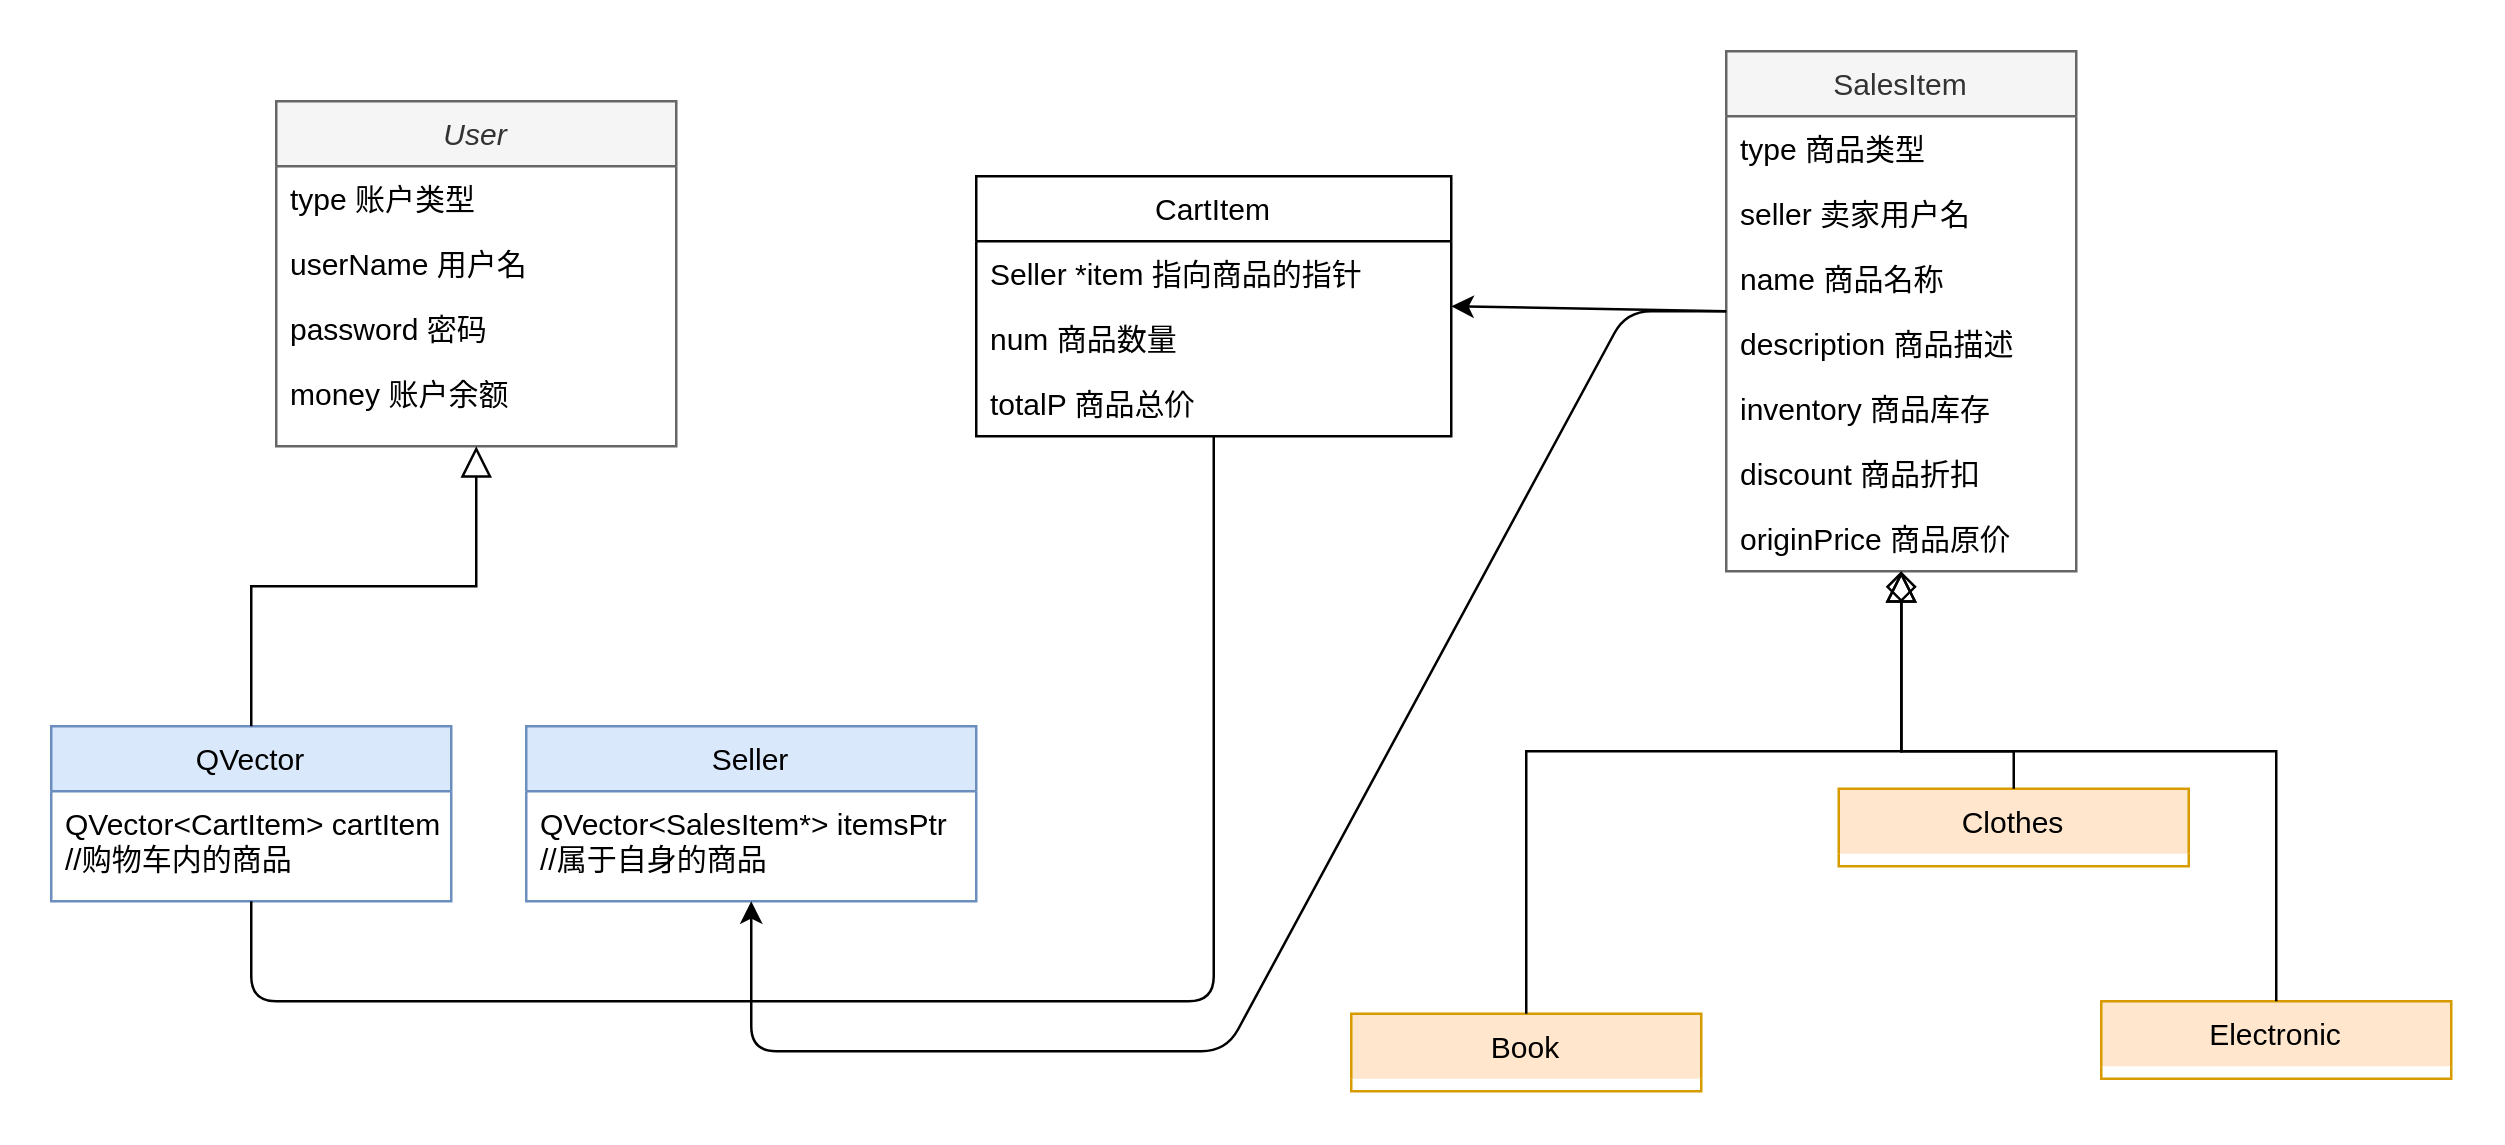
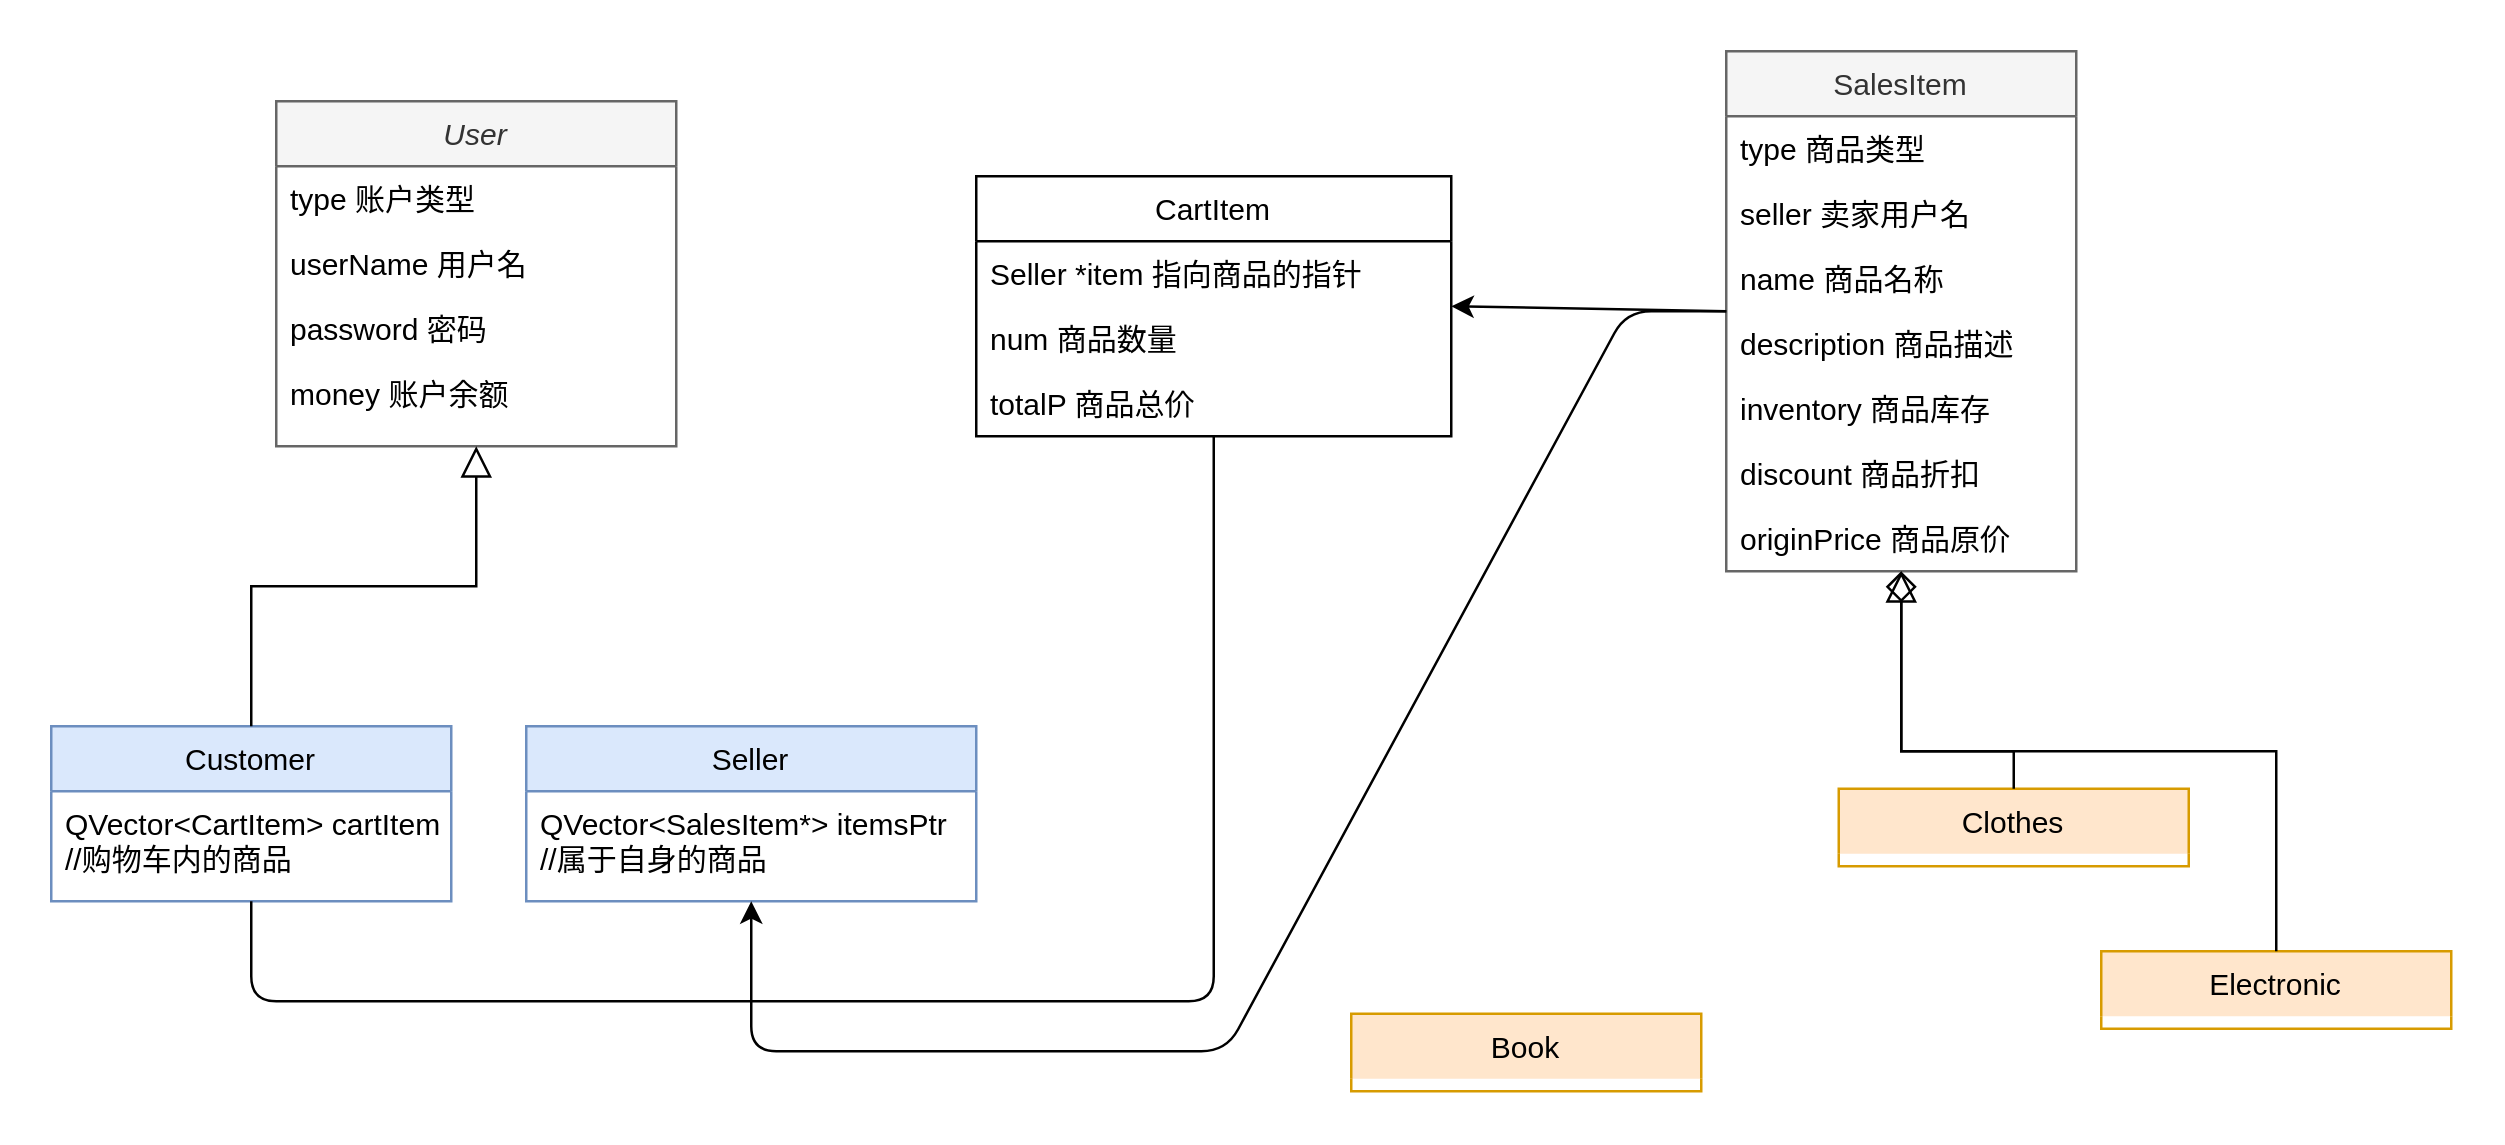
(1580, 751) -> none
(250, 760) -> (250, 760)
(2276, 1040) -> (2276, 990)
